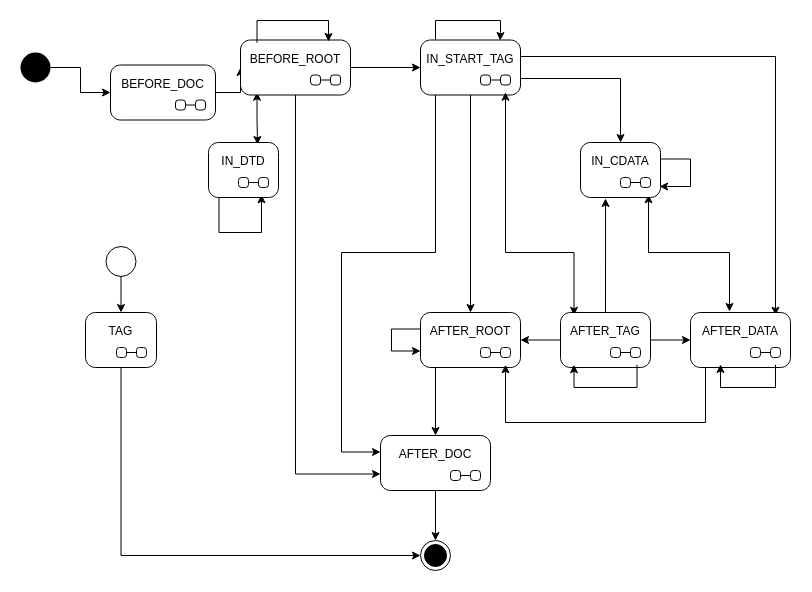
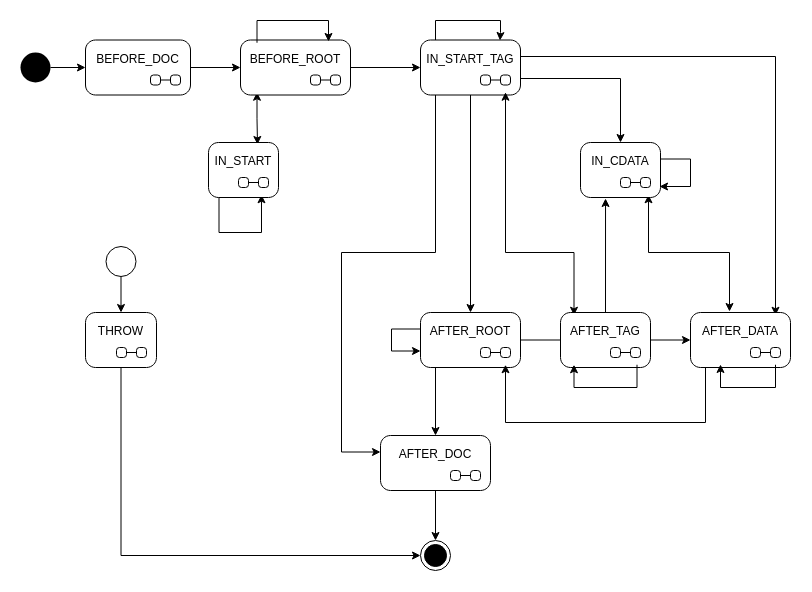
(163, 93) -> (138, 68)
(243, 161) -> (243, 161)
(296, 323) -> none
(121, 331) -> (121, 331)
(529, 340) -> (527, 340)
